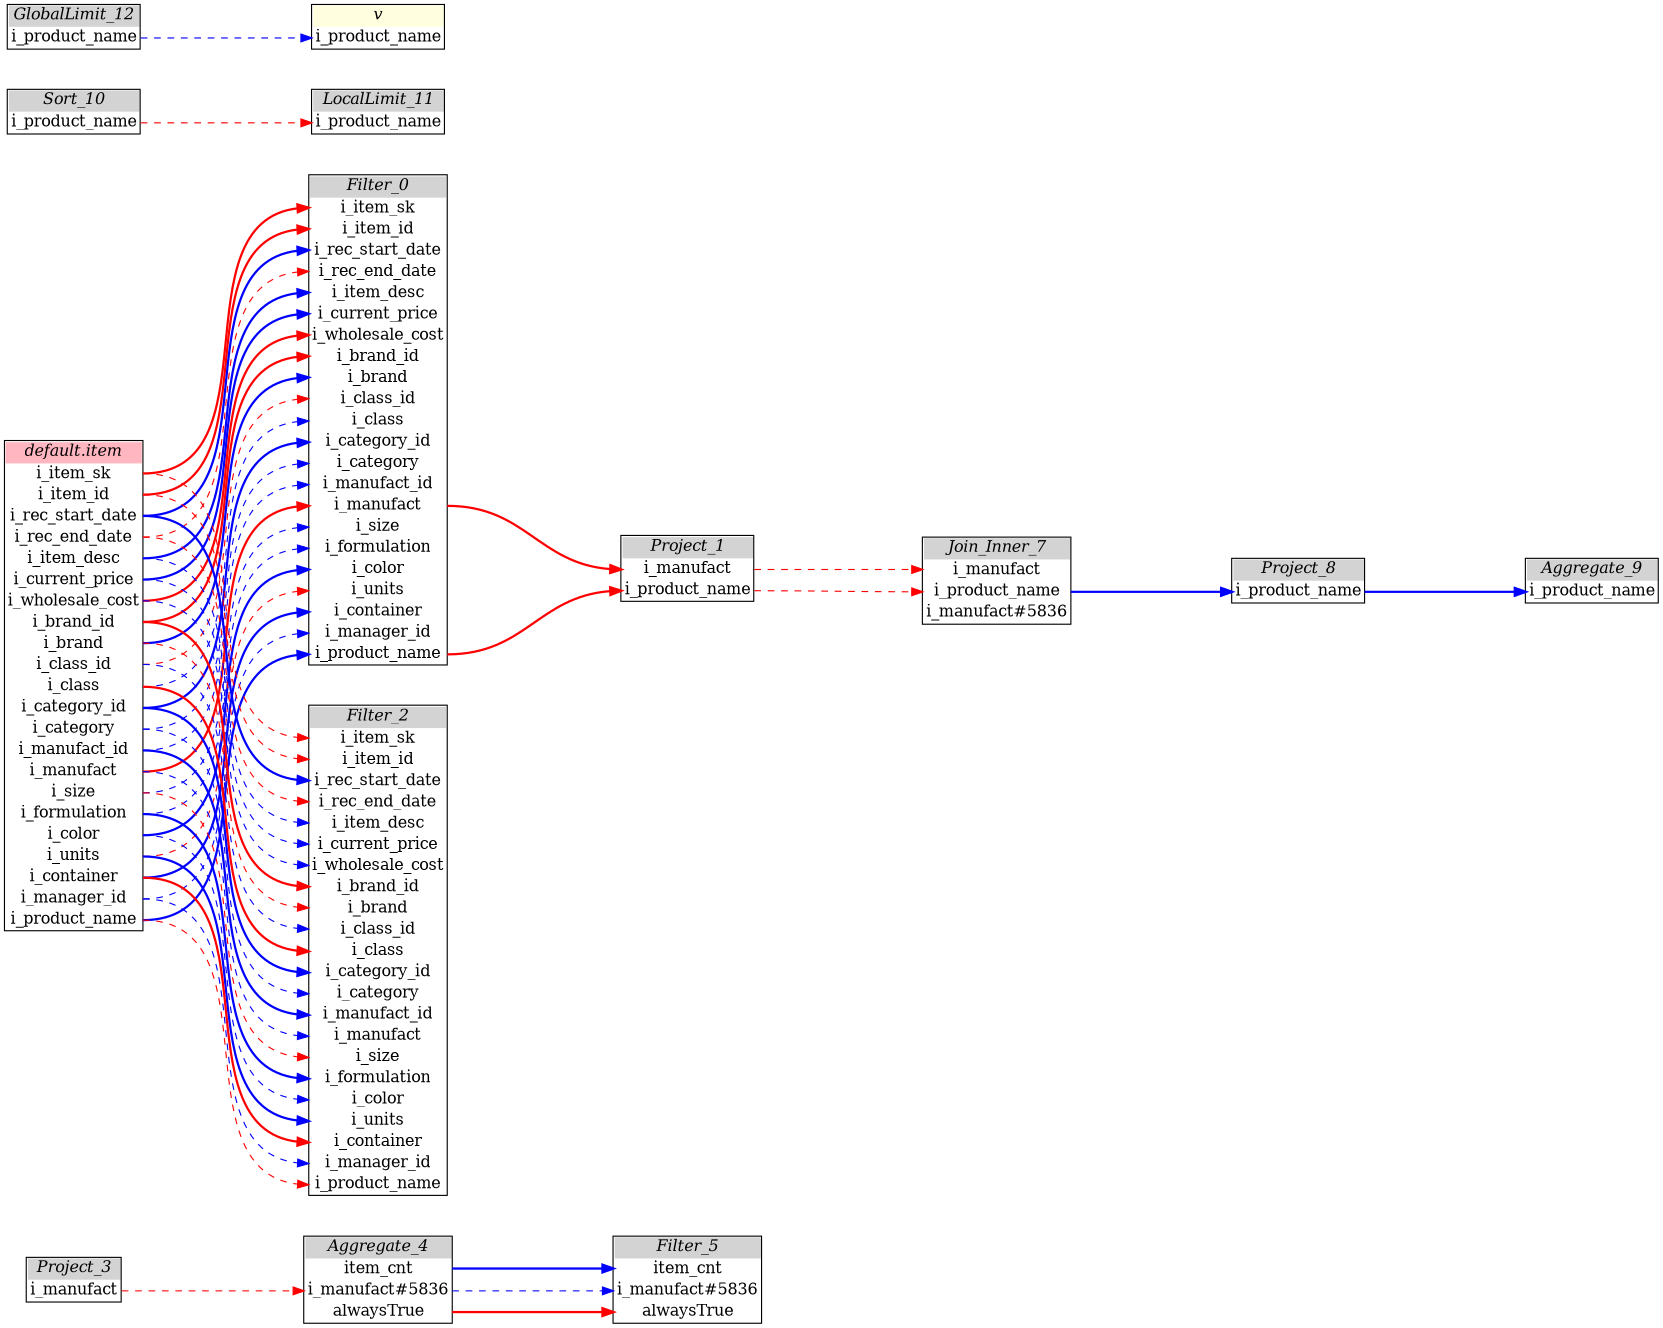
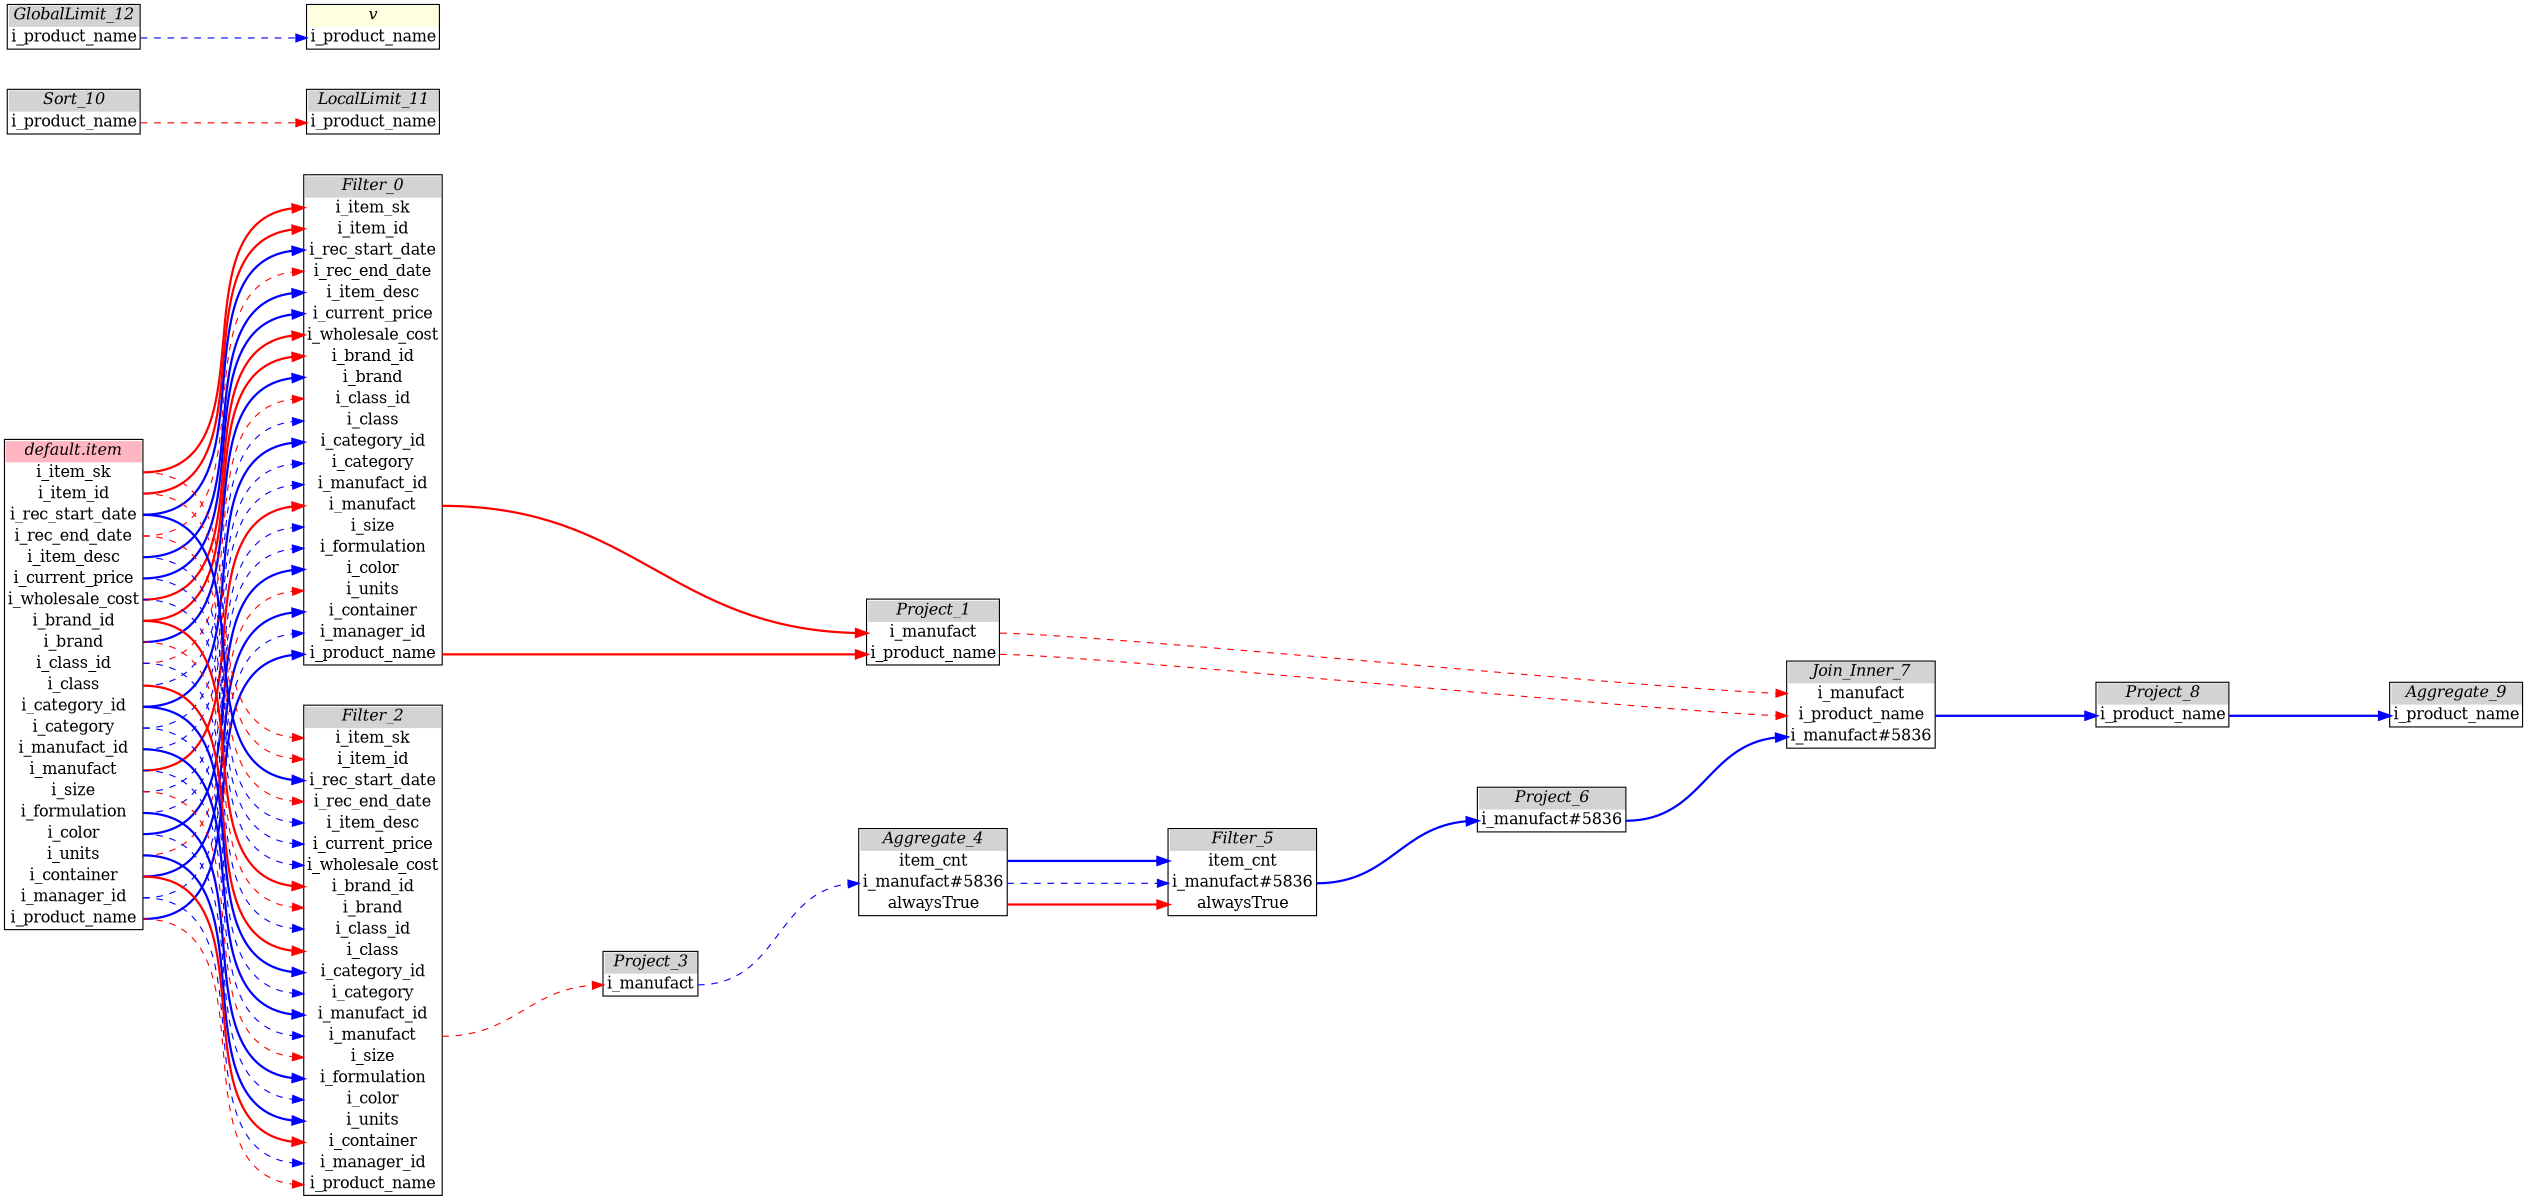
none -> (1552, 810)
none -> (518, 1013)
(207, 1291) -> (775, 939)
